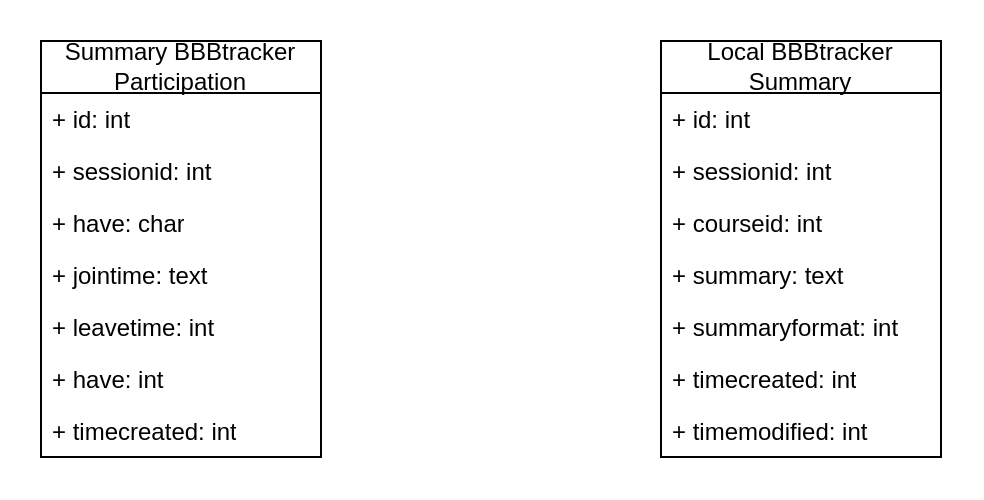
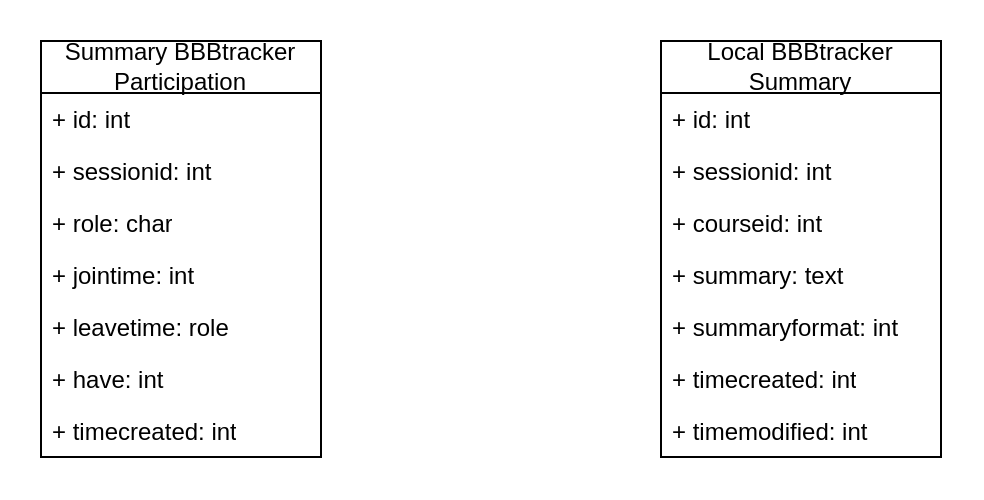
(124, 225) -> (121, 225)
(145, 277) -> (135, 277)
(142, 329) -> (149, 329)
